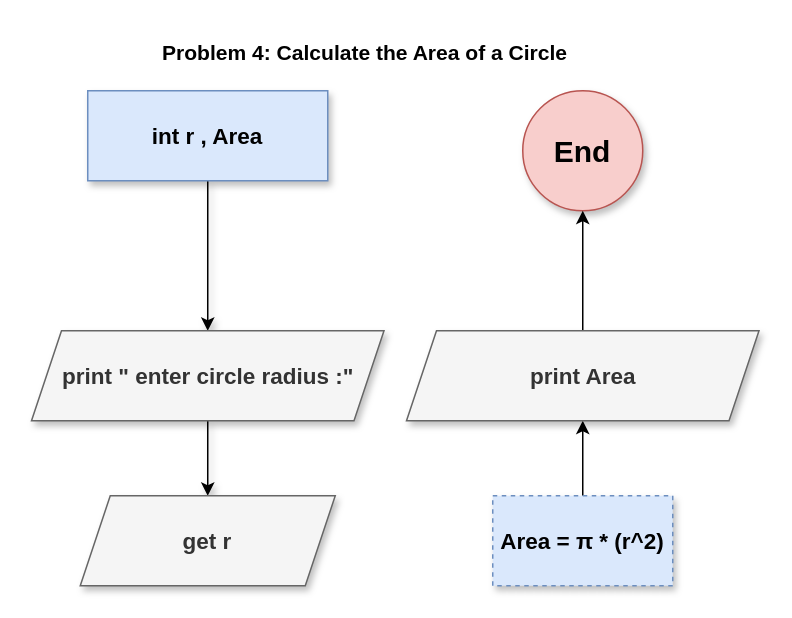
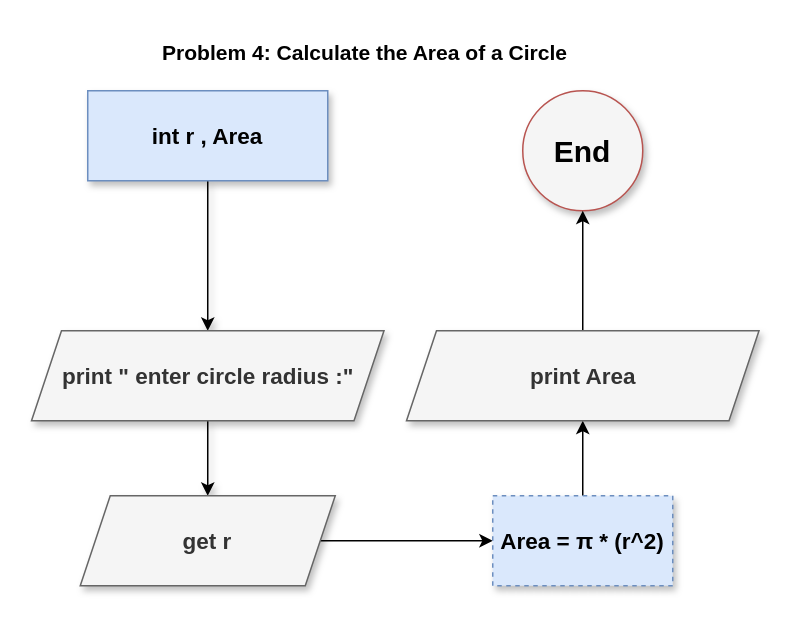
(583, 151) -> (583, 151)
none -> (402, 541)
